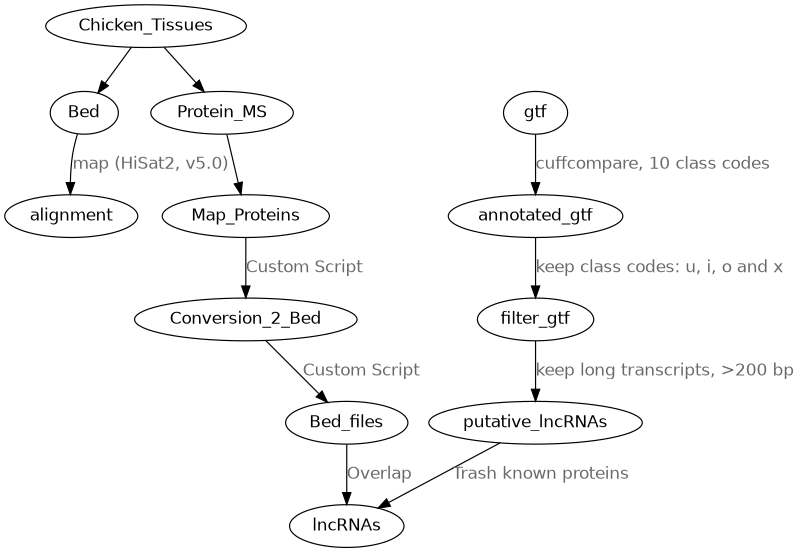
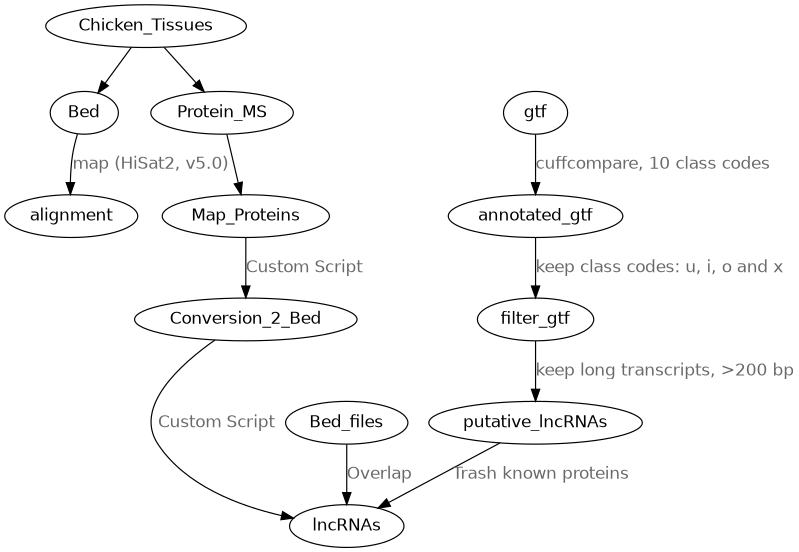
(292, 367) -> (163, 450)
